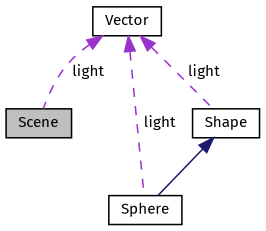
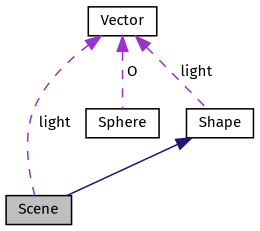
(158, 123) -> (130, 72)
(180, 172) -> (122, 170)
